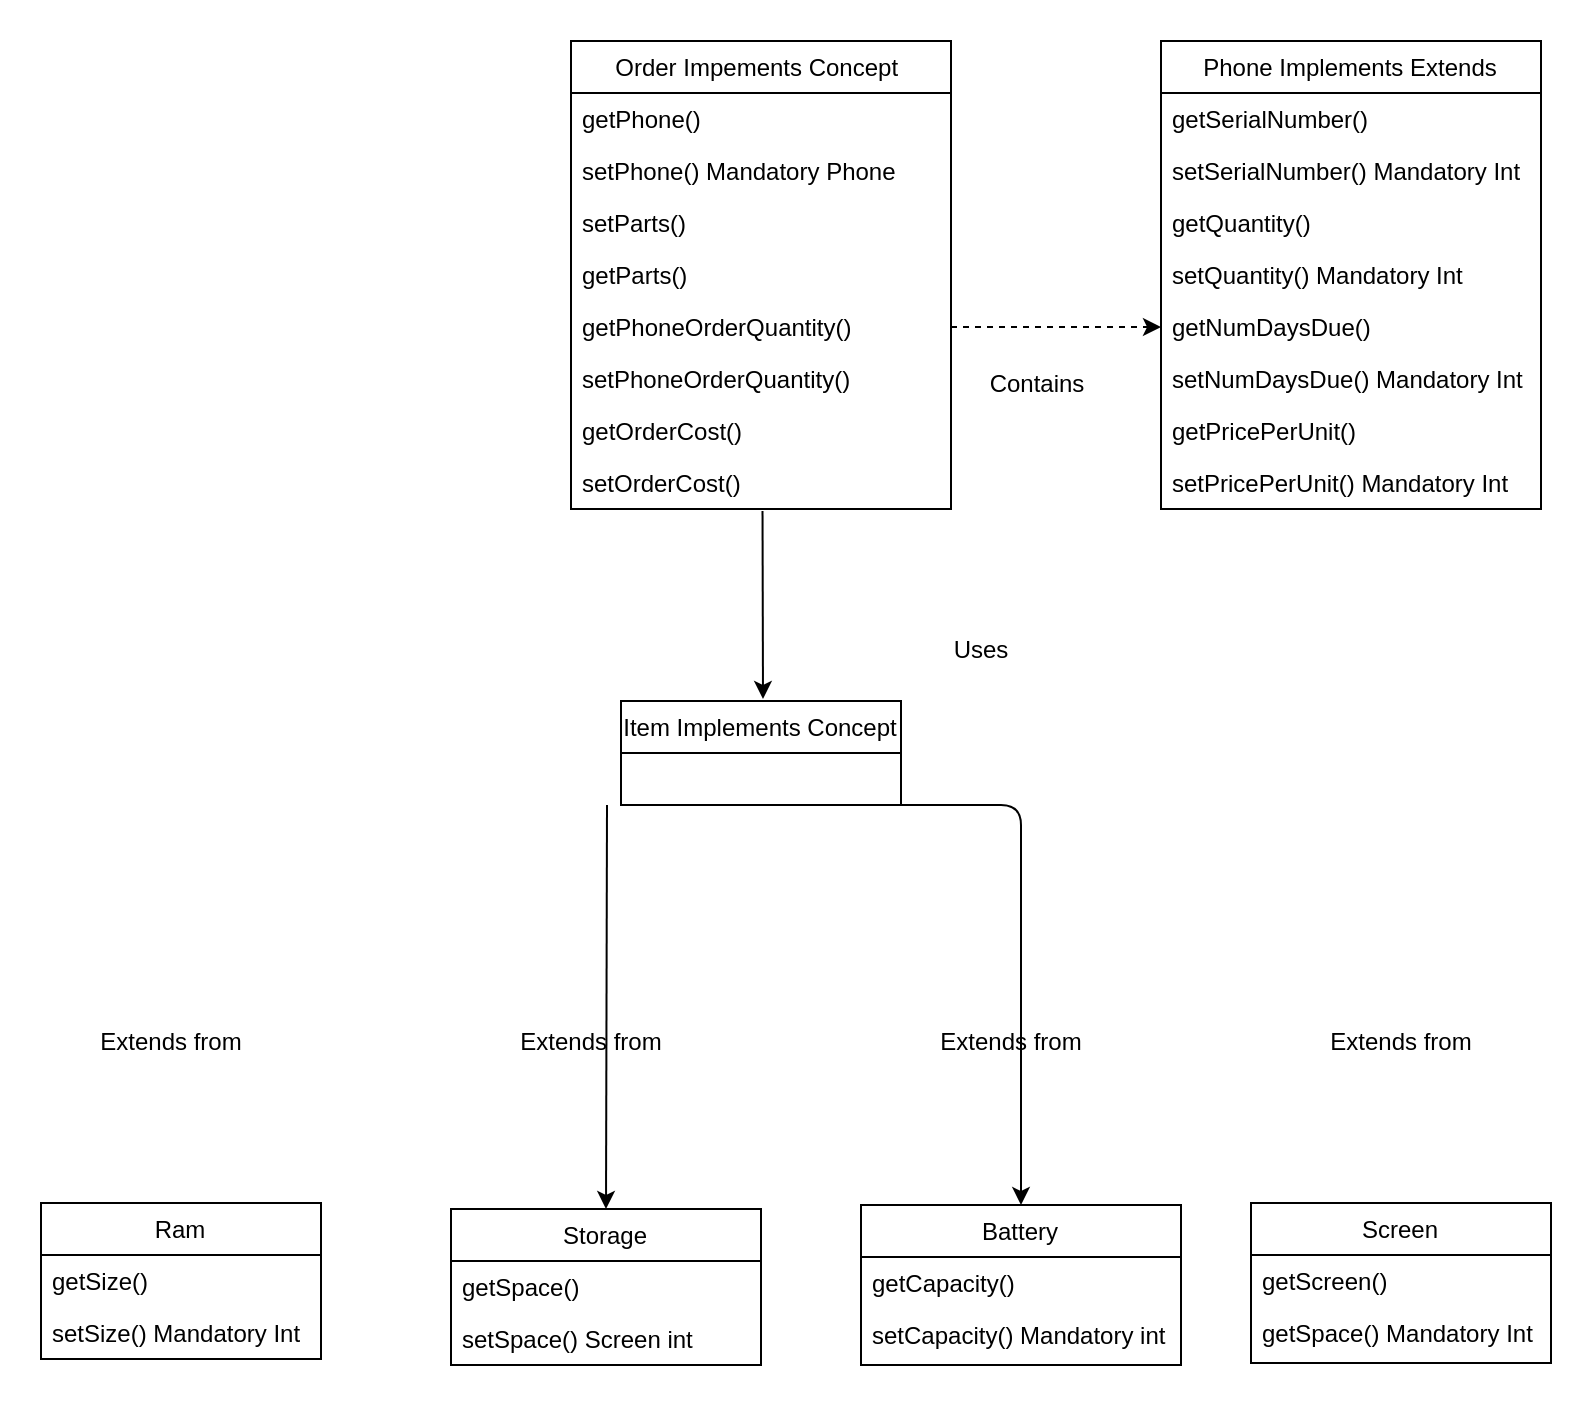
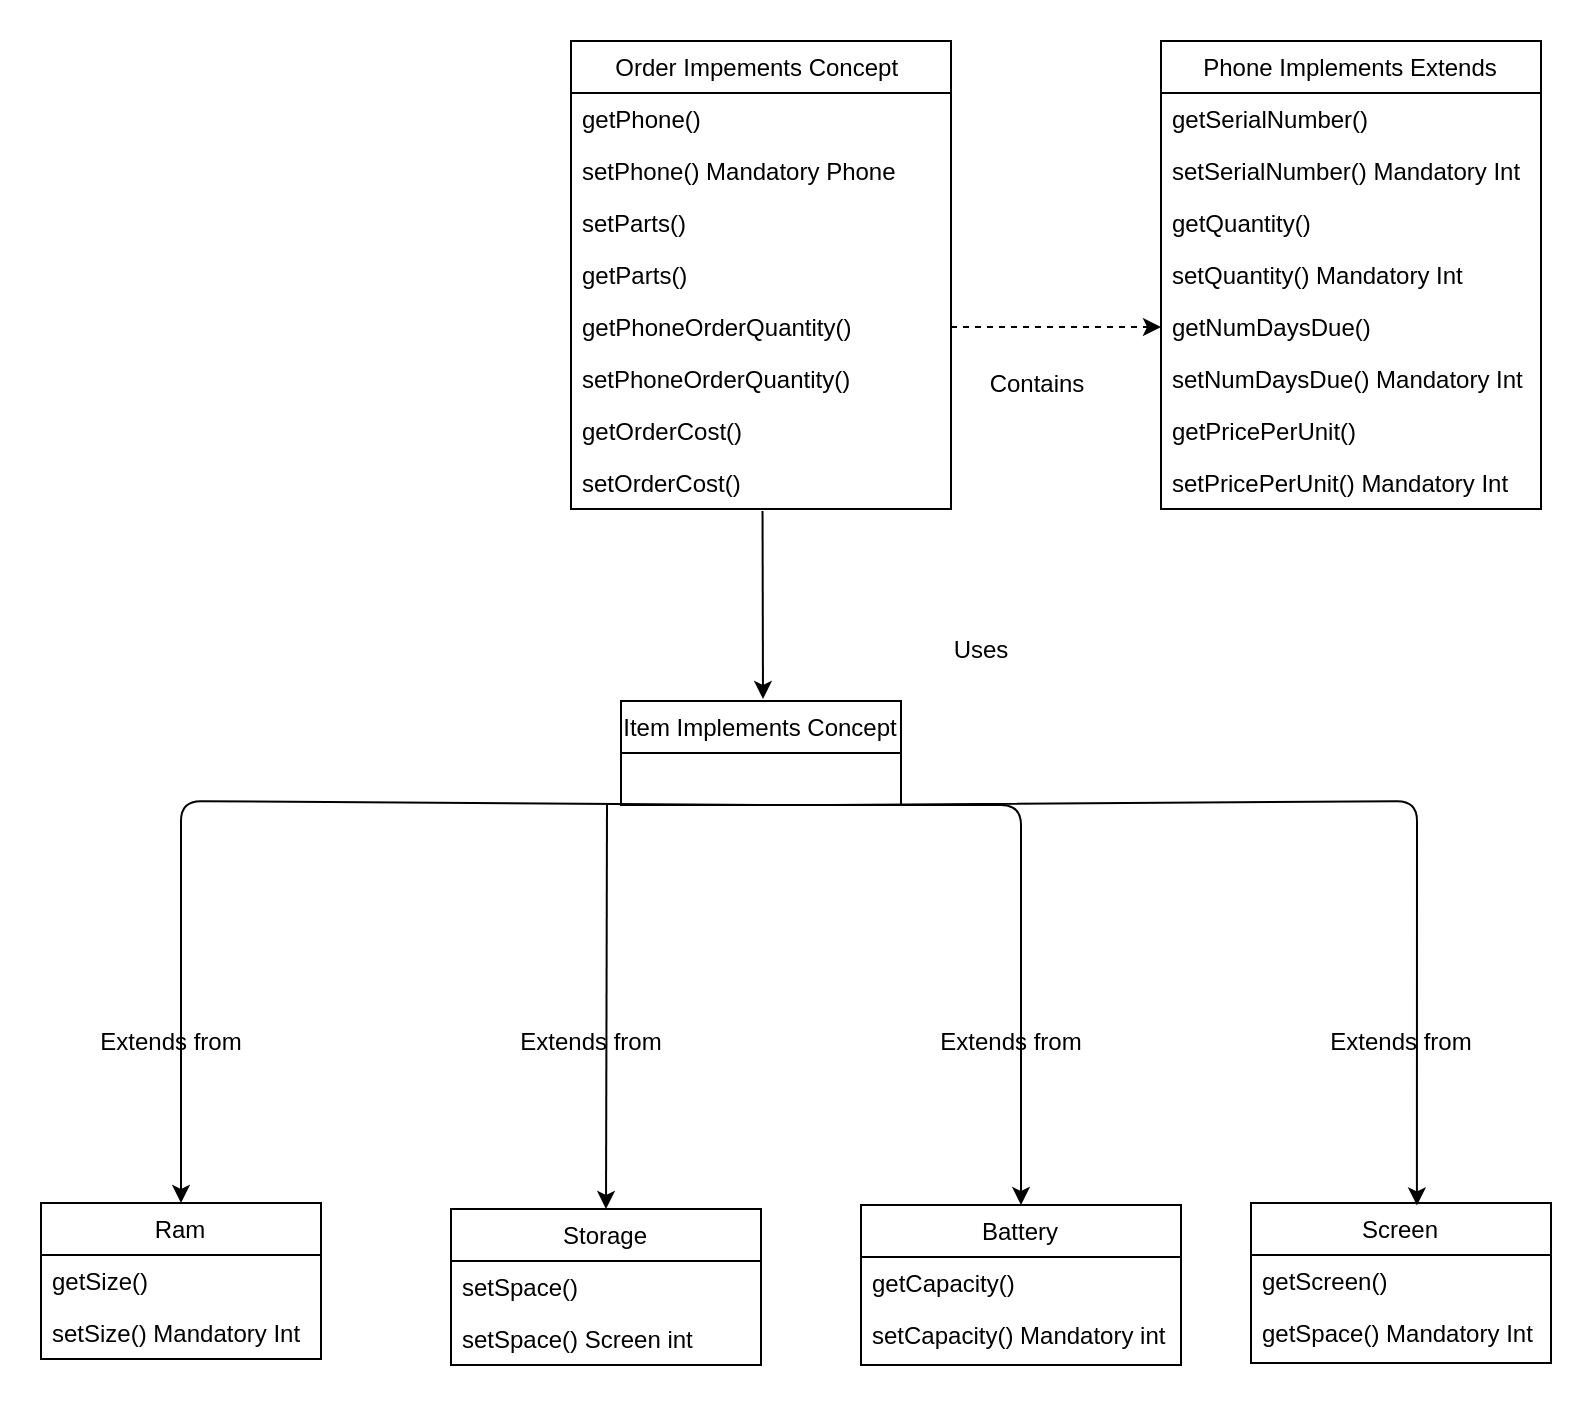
none -> (248, 801)
none -> (1404, 802)
(529, 1288) -> (529, 1288)
